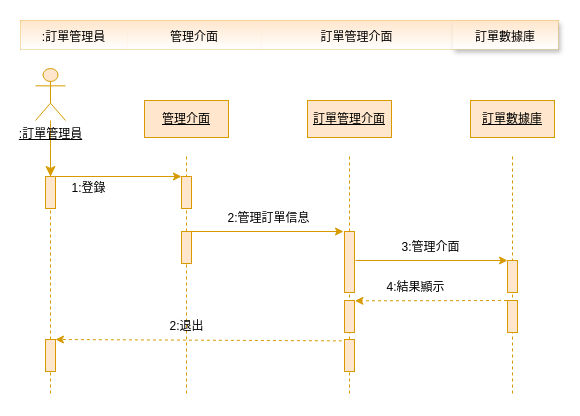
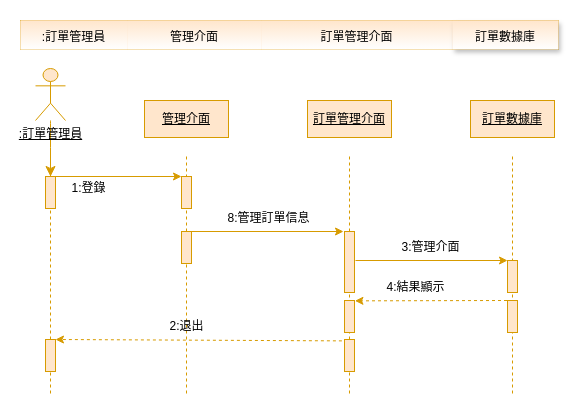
(269, 219) -> (269, 219)
